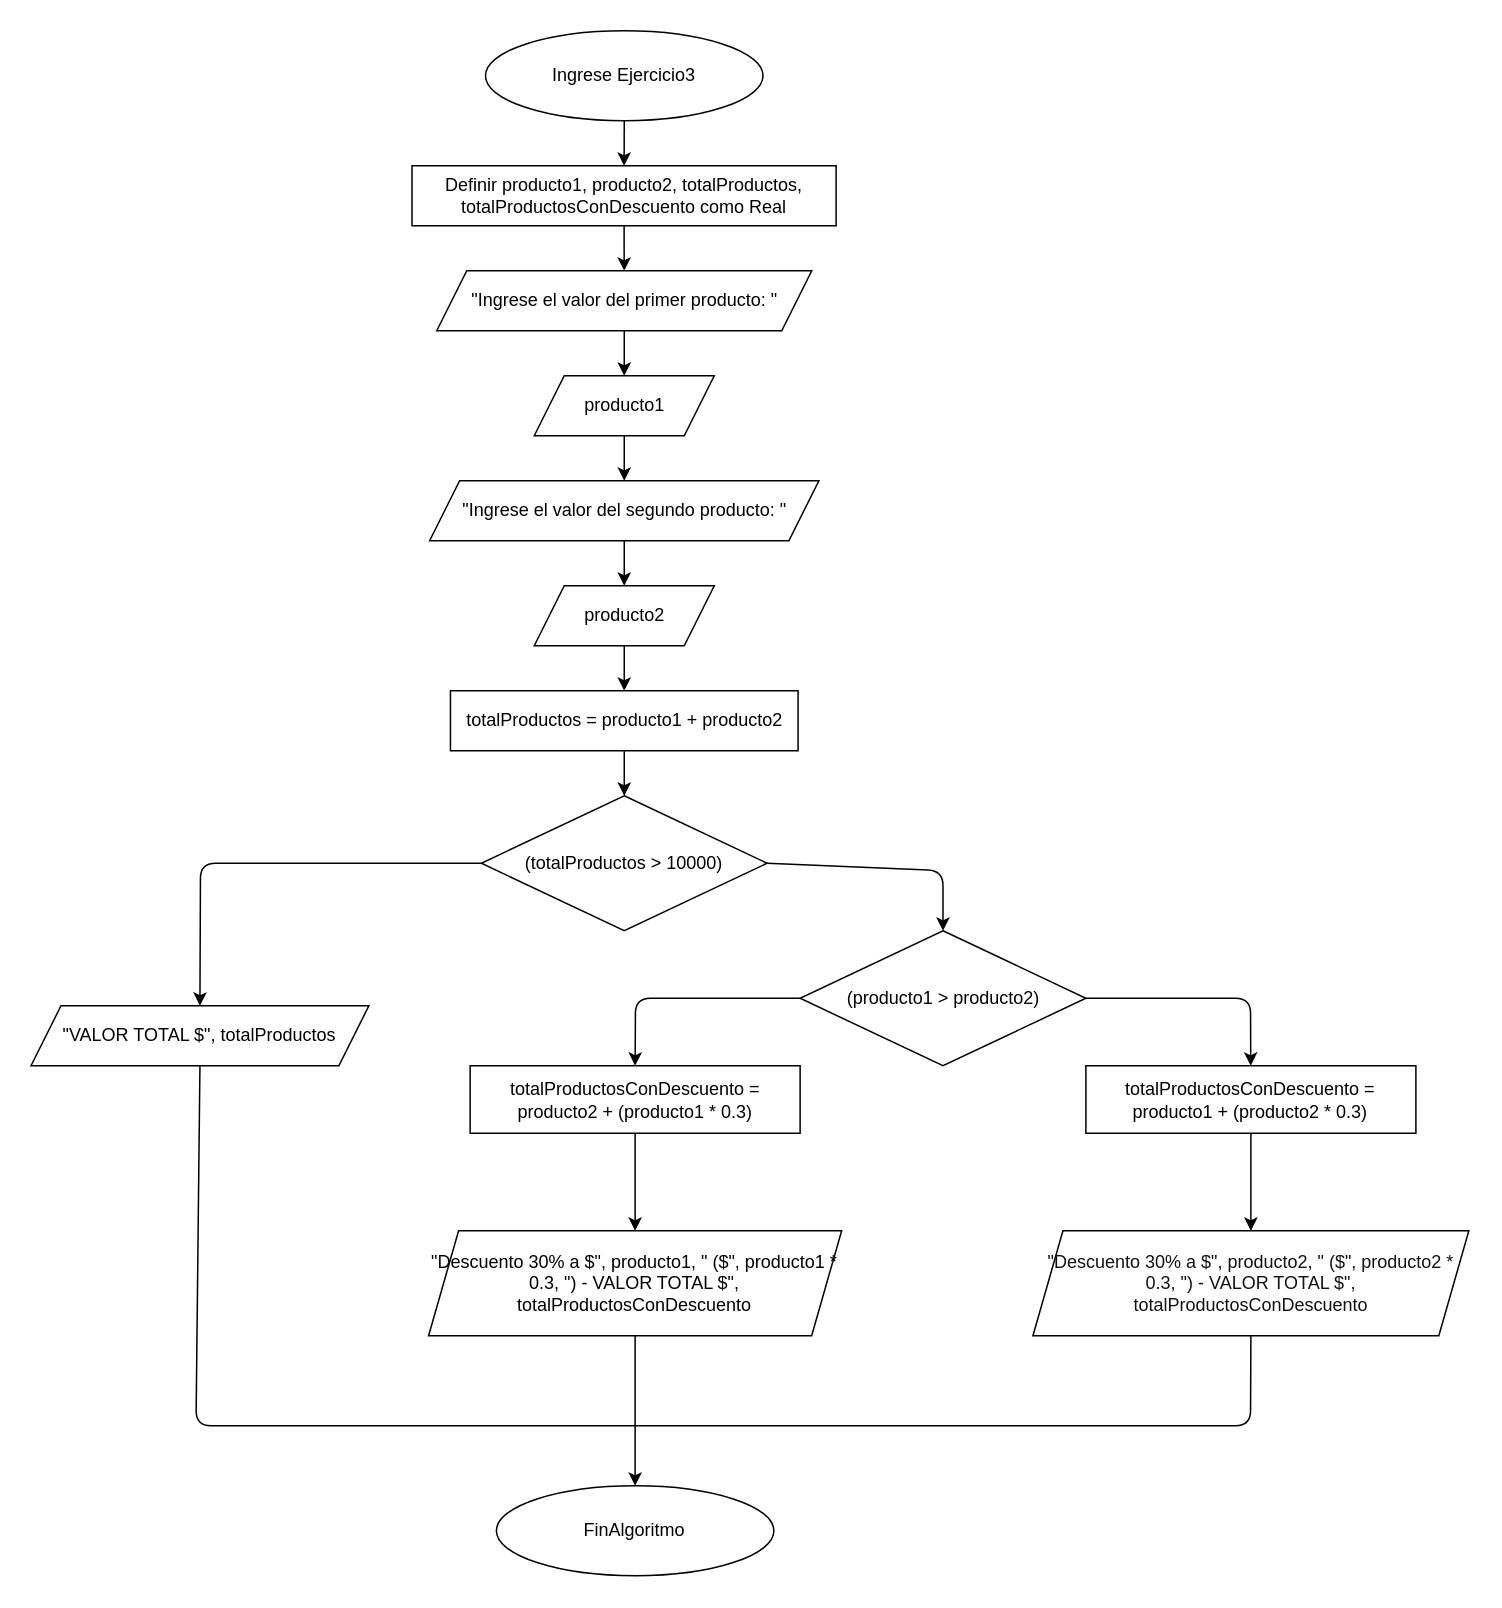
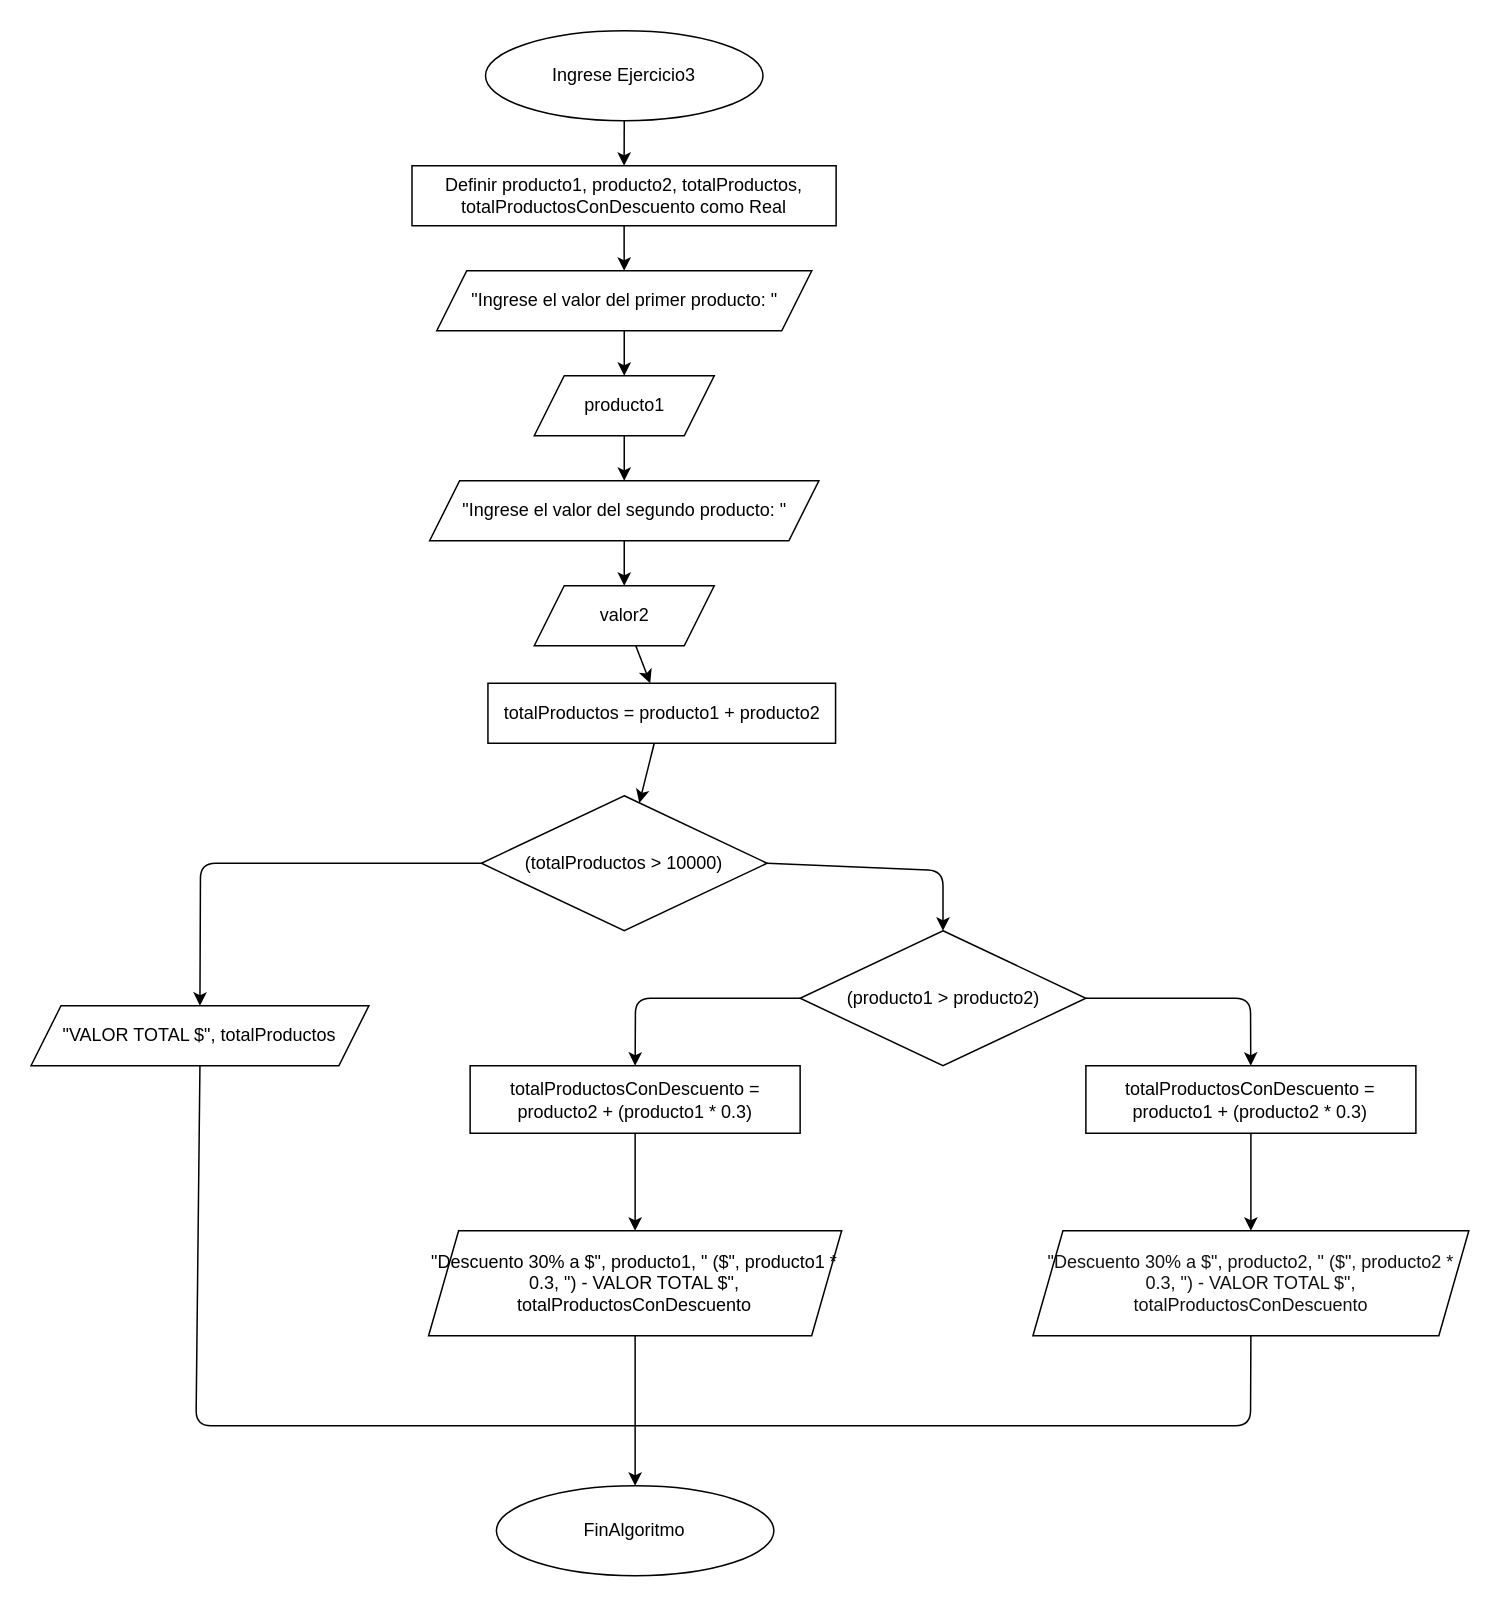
(625, 616) -> (625, 616)
(624, 721) -> (662, 713)
